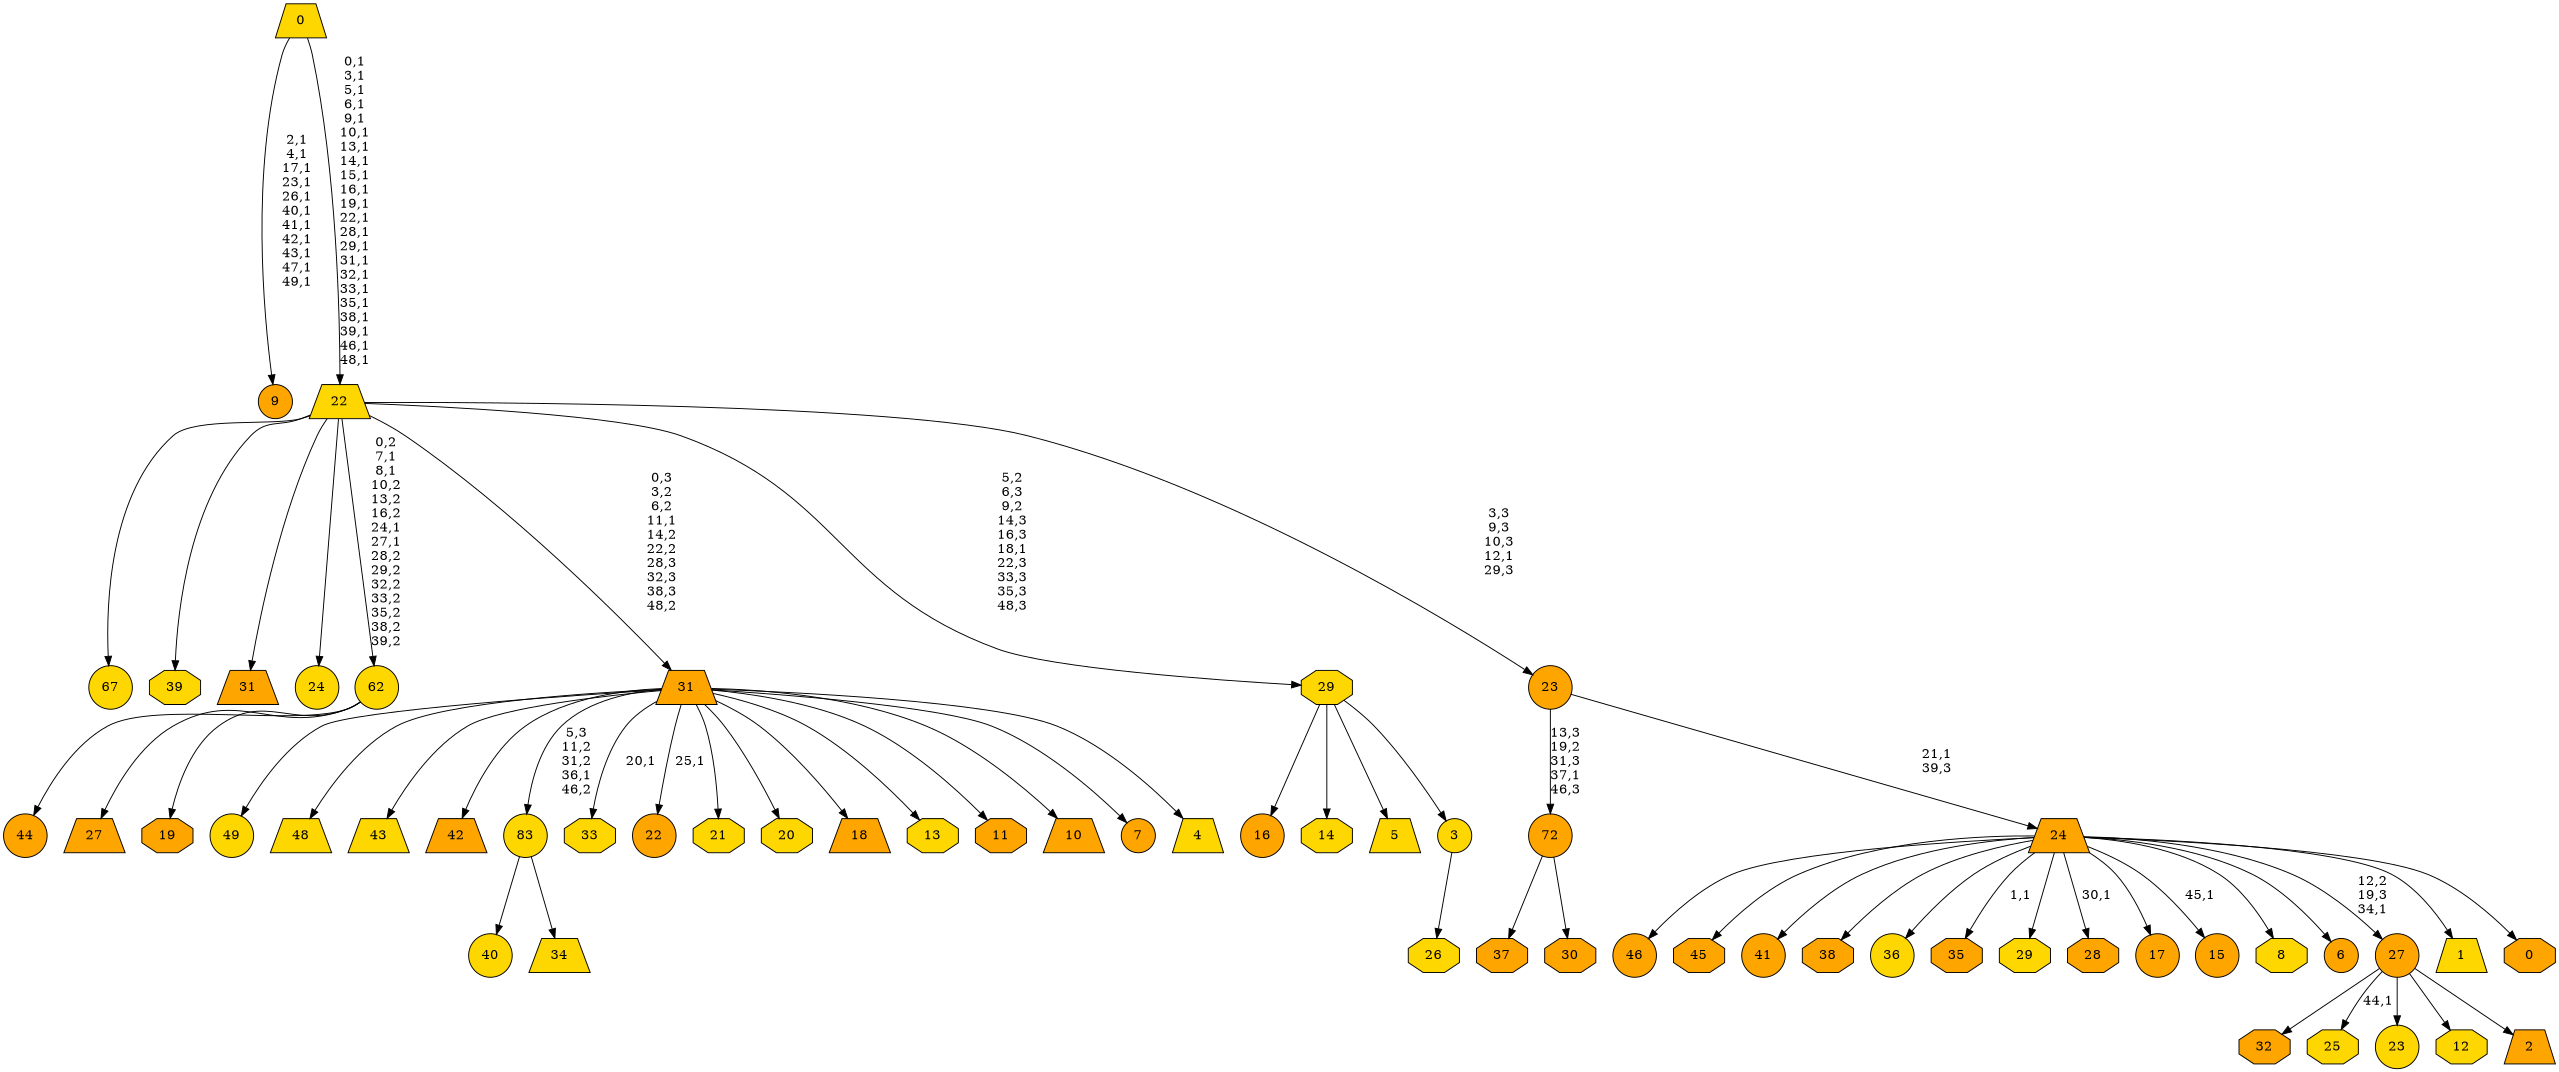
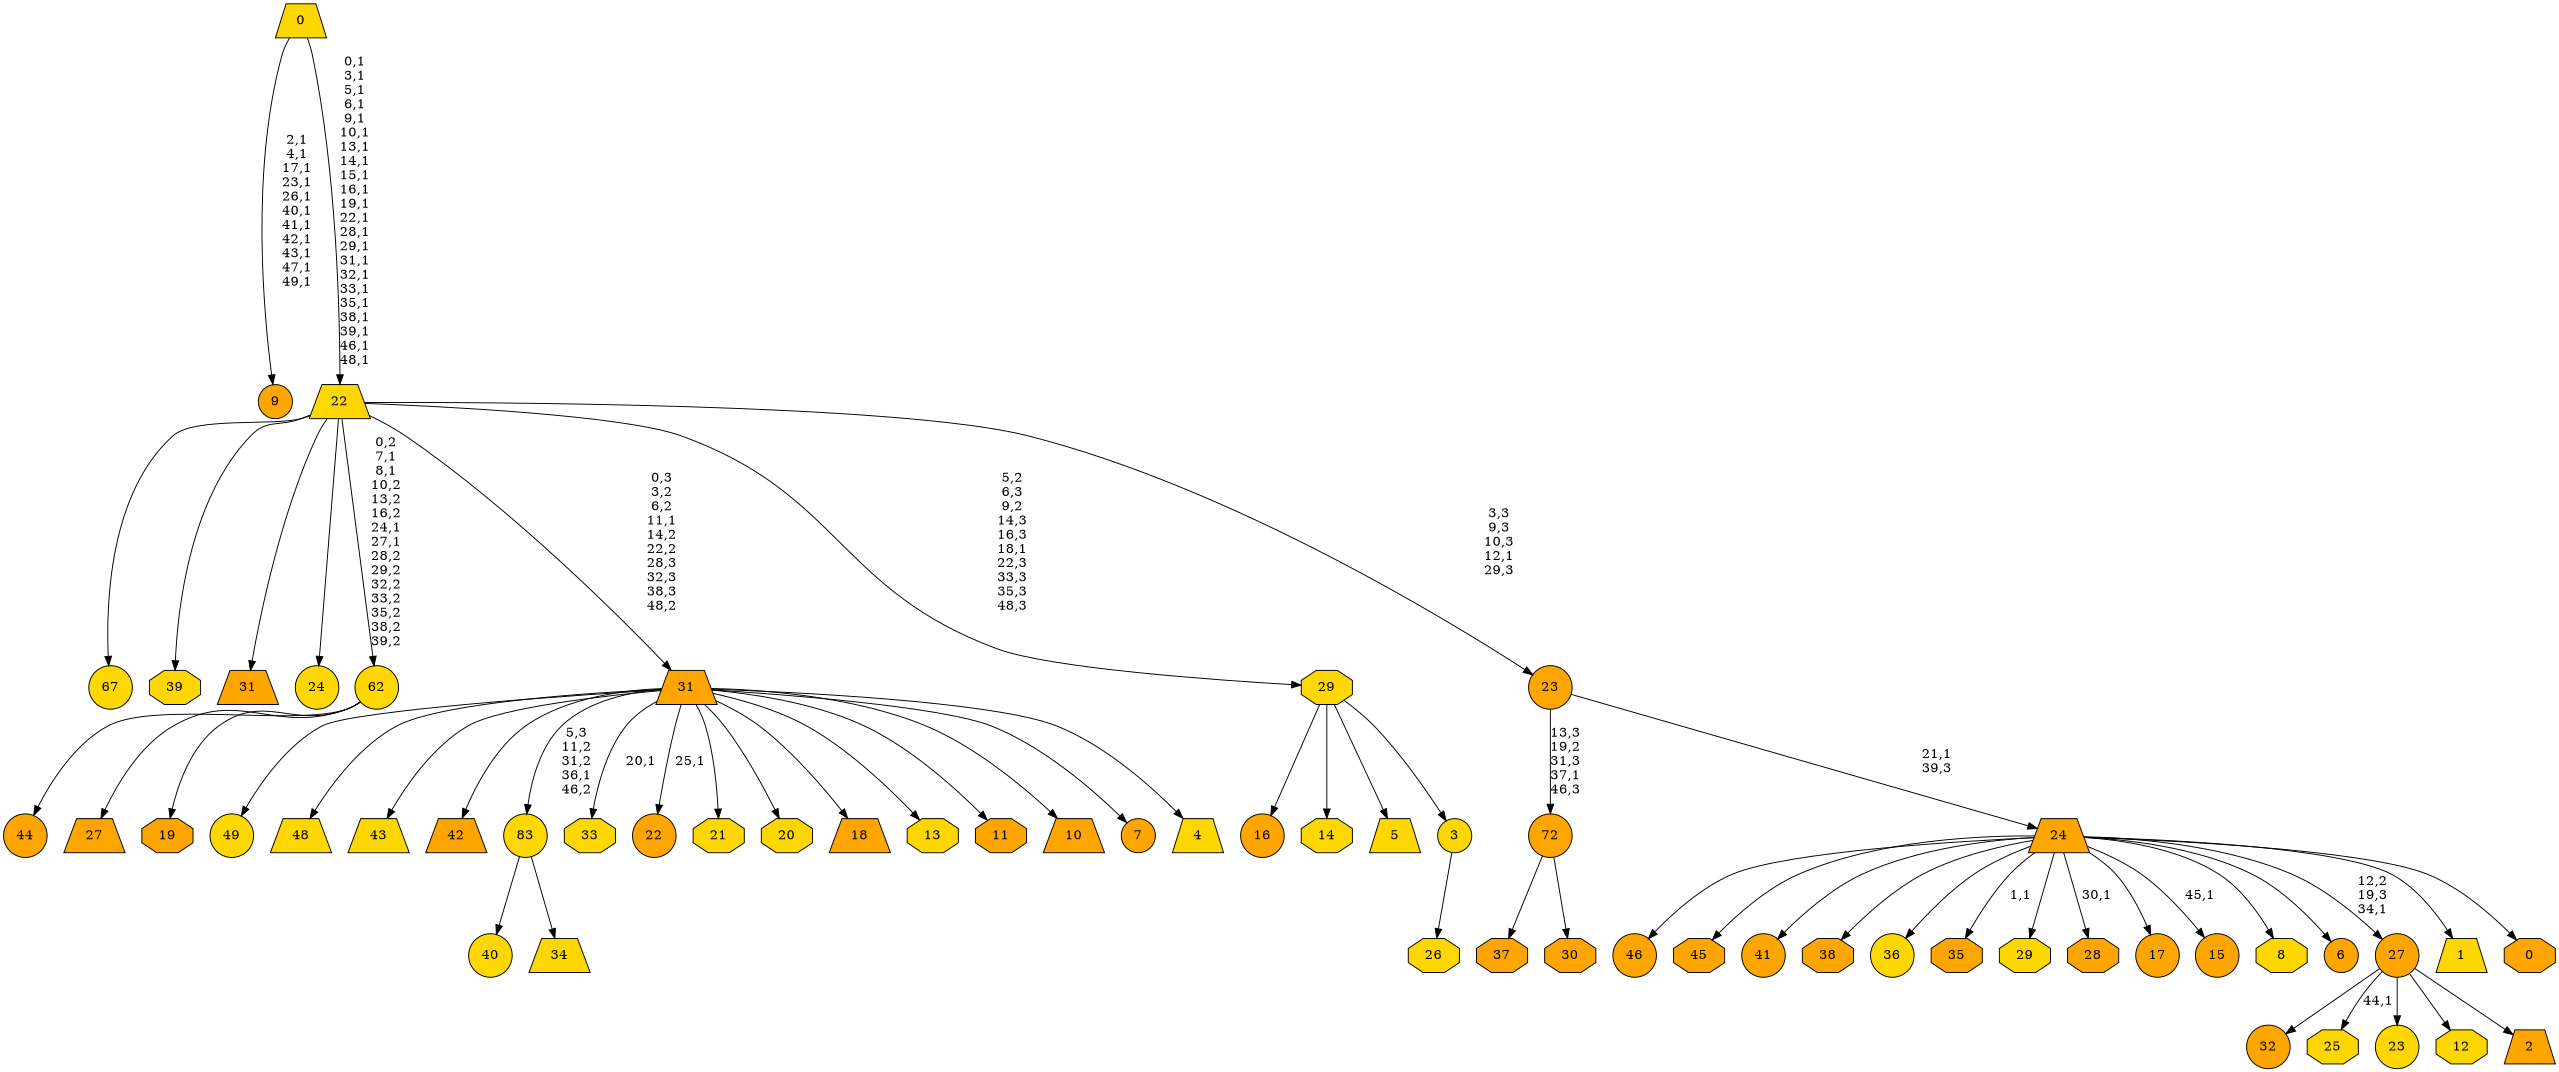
(2265, 1047) -> (2268, 1047)
